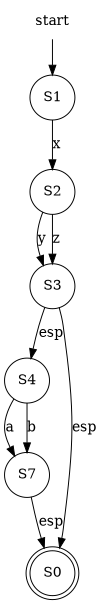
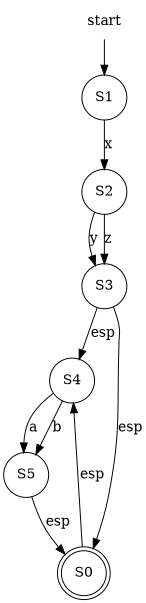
(27, 475) -> (26, 475)
none -> (78, 480)
